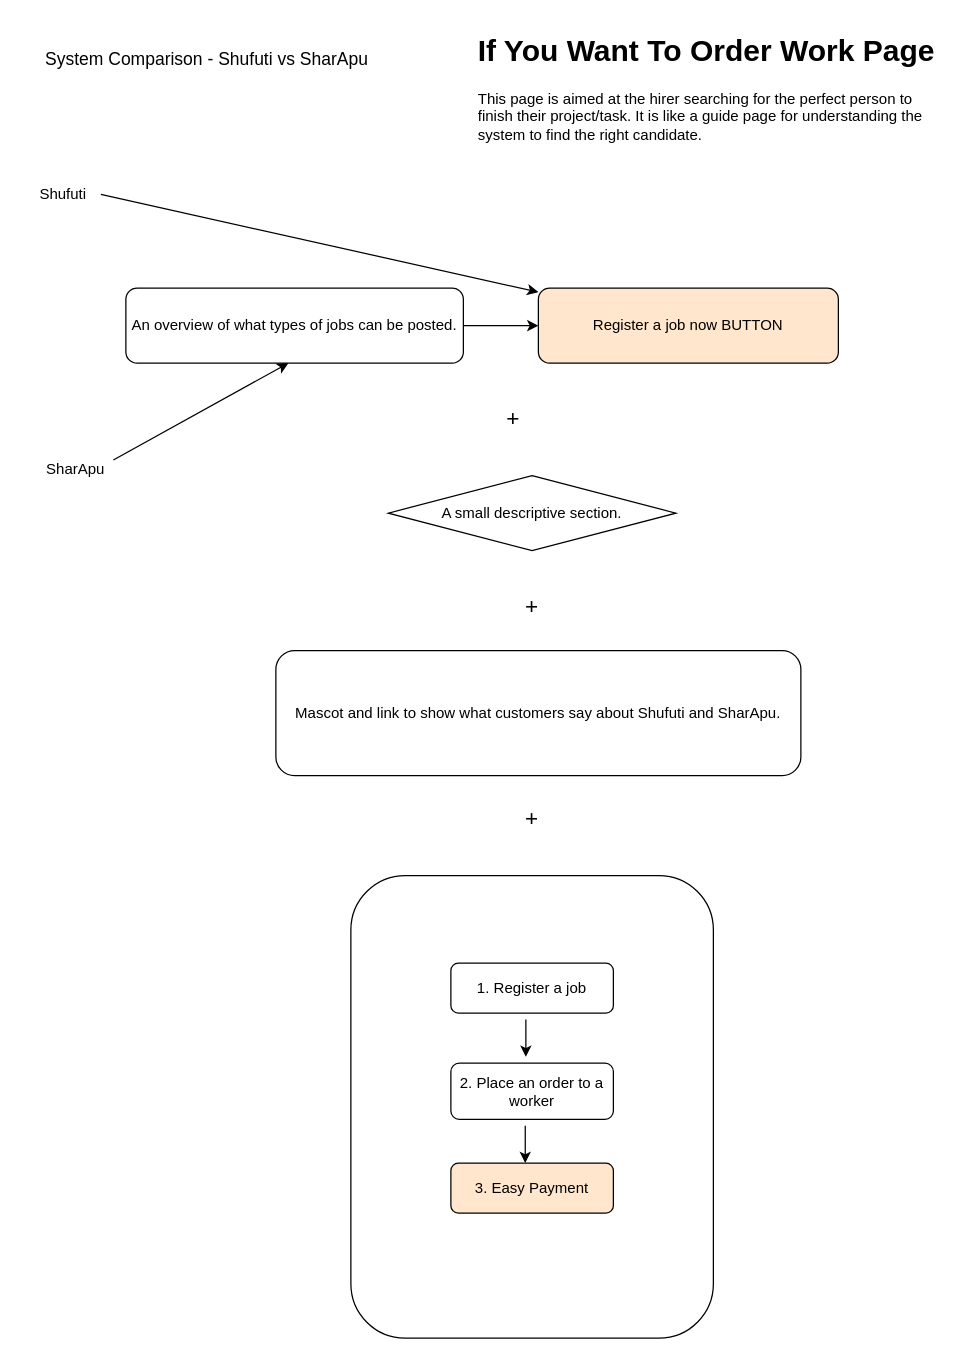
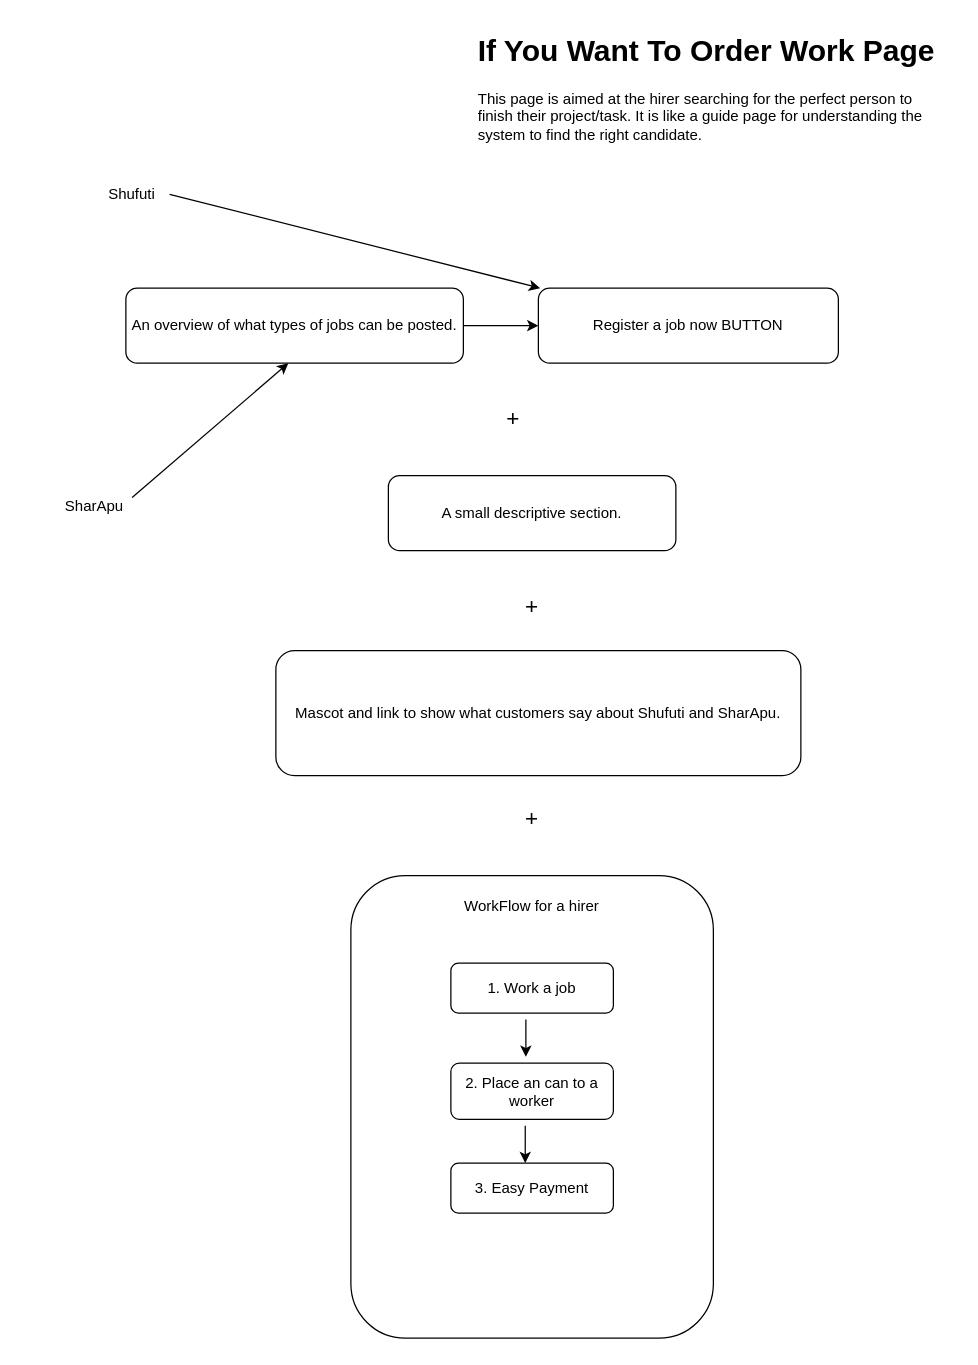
(207, 69) -> none
(63, 194) -> (132, 194)
(688, 326) -> (688, 326)
(76, 469) -> (94, 507)
(532, 513) -> (532, 513)
none -> (532, 907)
(532, 988) -> (532, 988)
(532, 1092) -> (532, 1092)
(532, 1188) -> (532, 1188)
